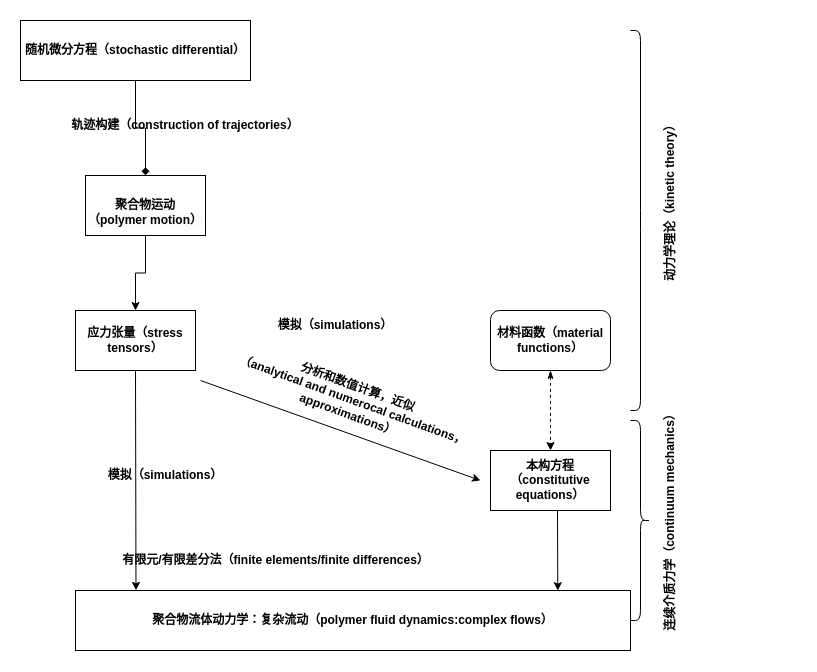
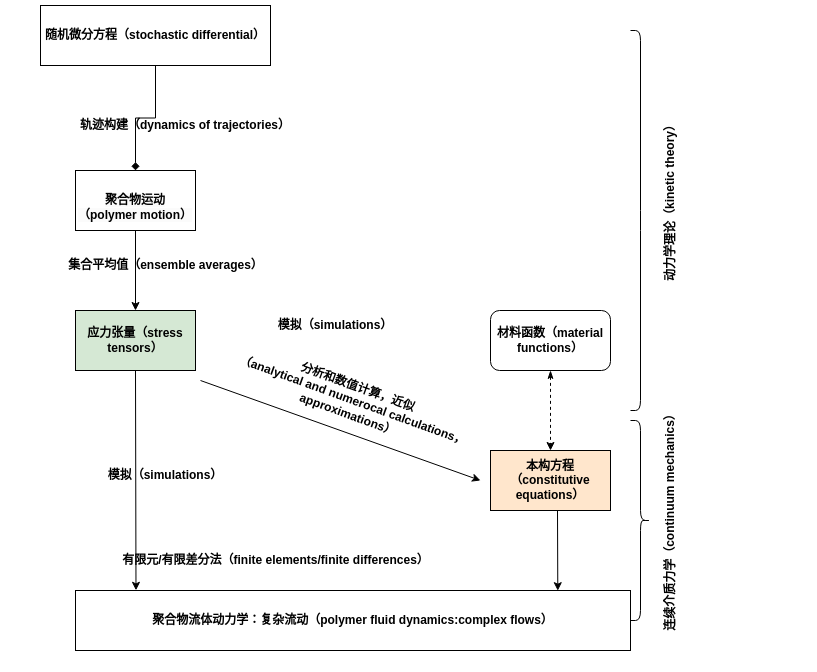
(136, 51) -> (156, 36)
(186, 126) -> (186, 126)
(146, 206) -> (136, 201)
none -> (166, 266)
(136, 341) -> (136, 341)
(551, 481) -> (551, 481)
